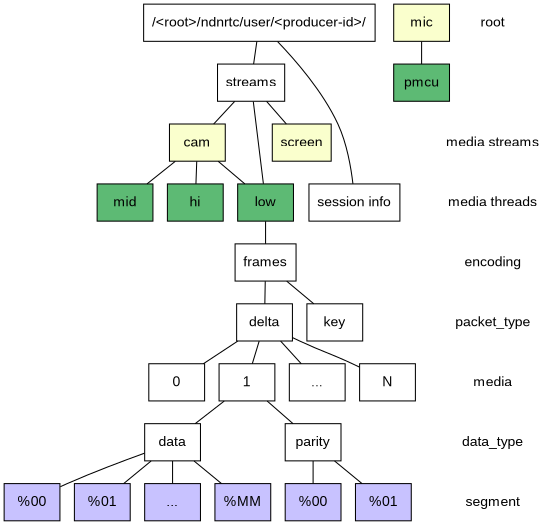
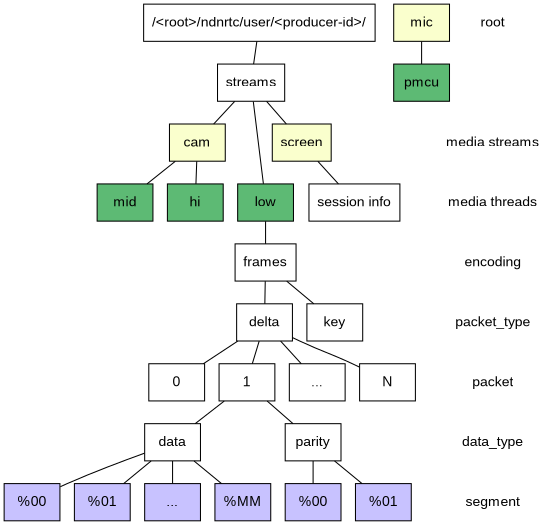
(328, 106) -> (328, 173)
(232, 173) -> none
(493, 382) -> (493, 382)
